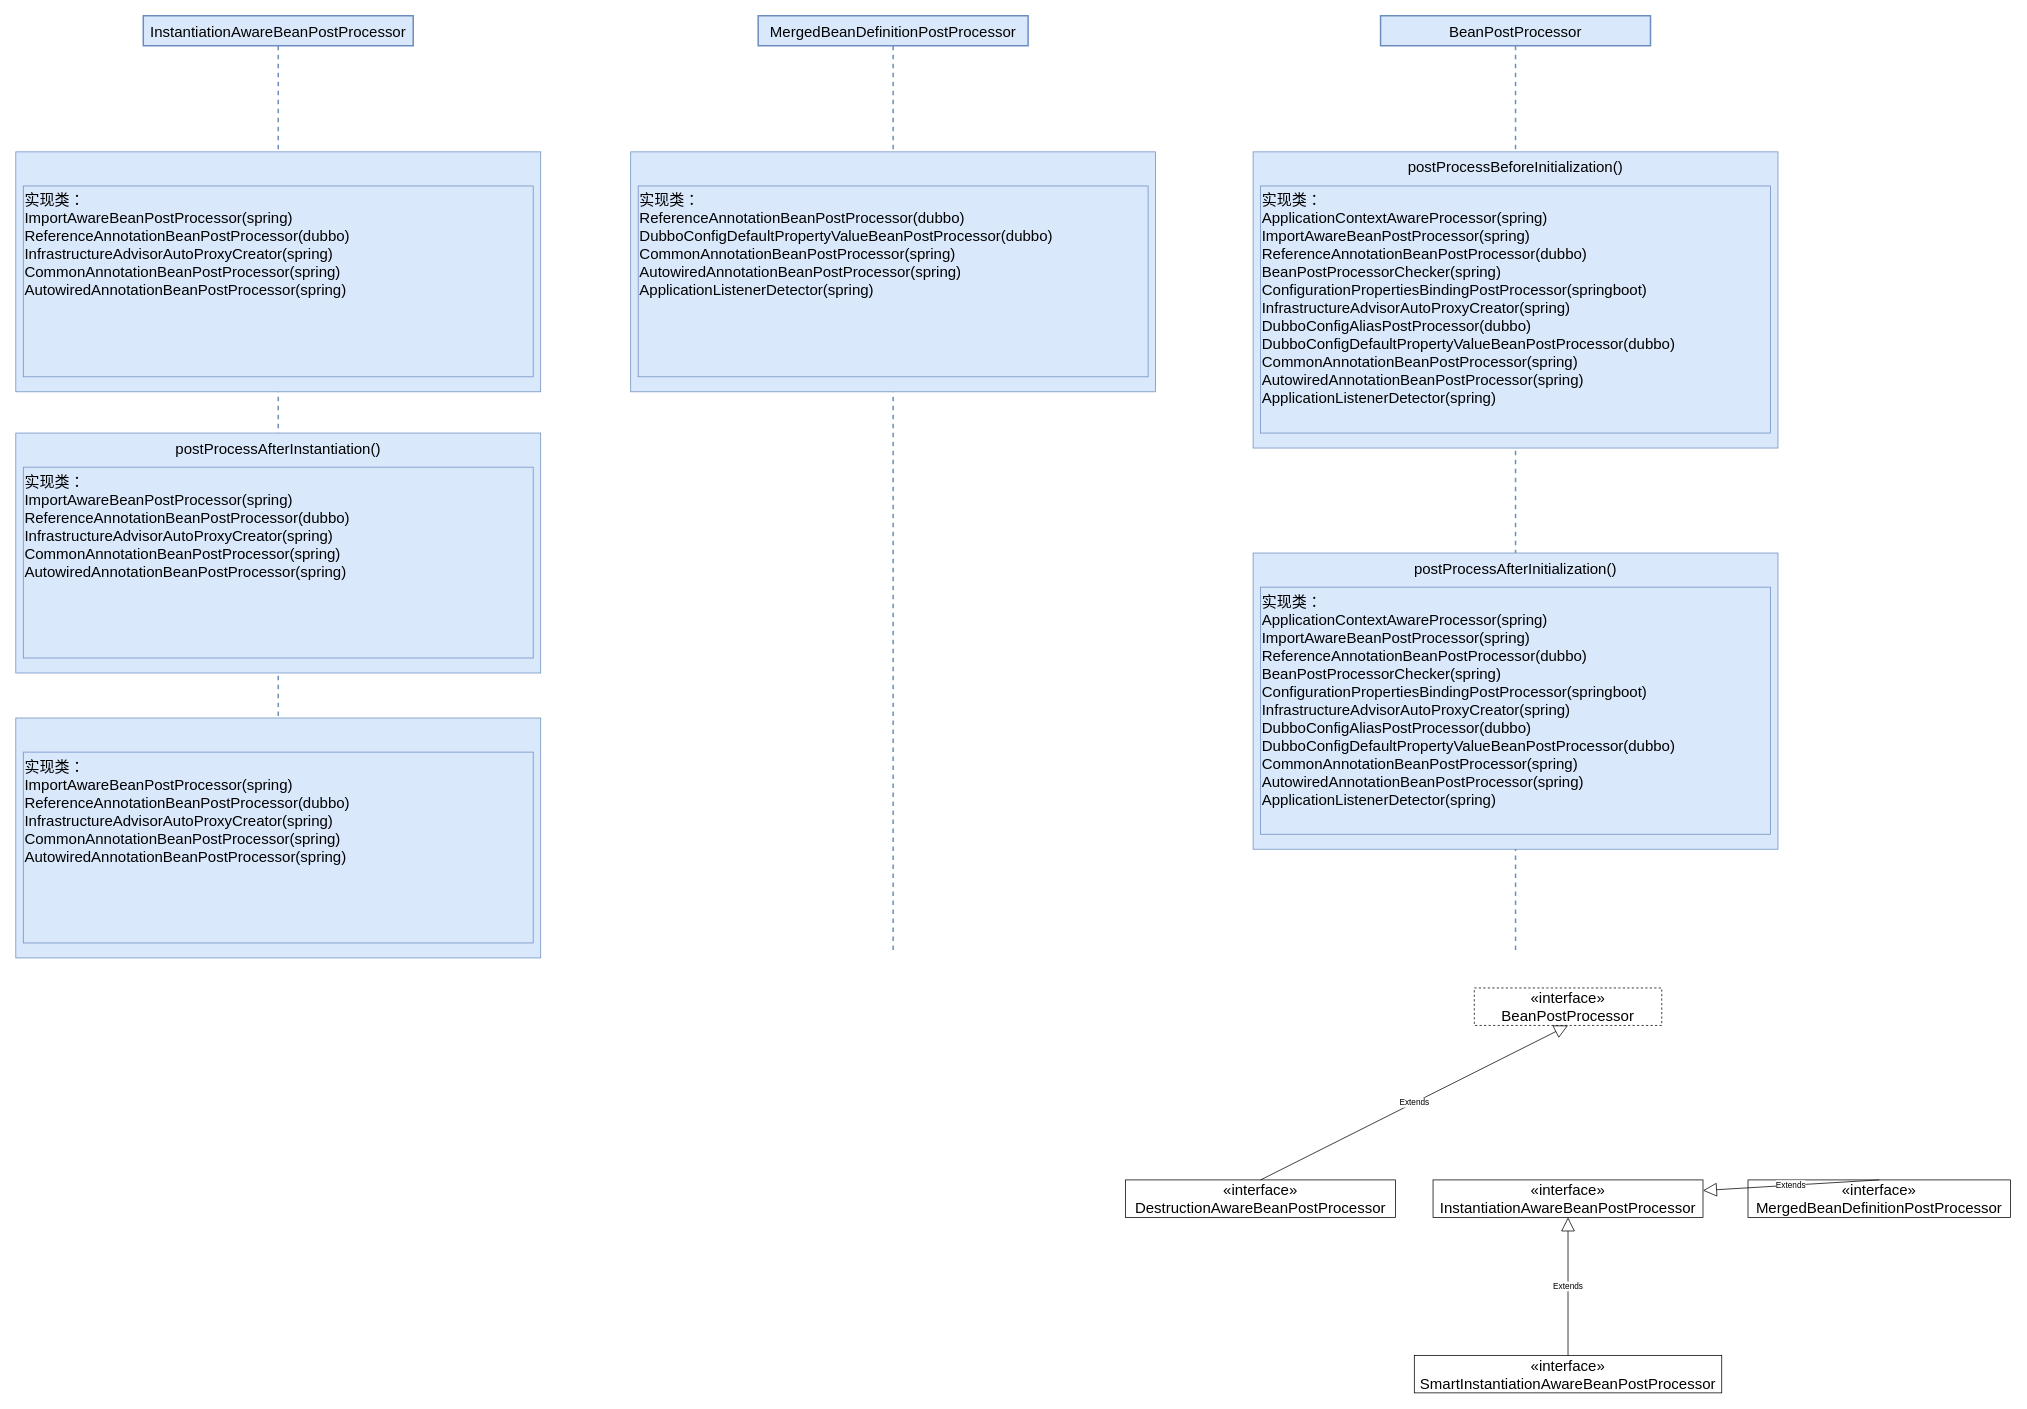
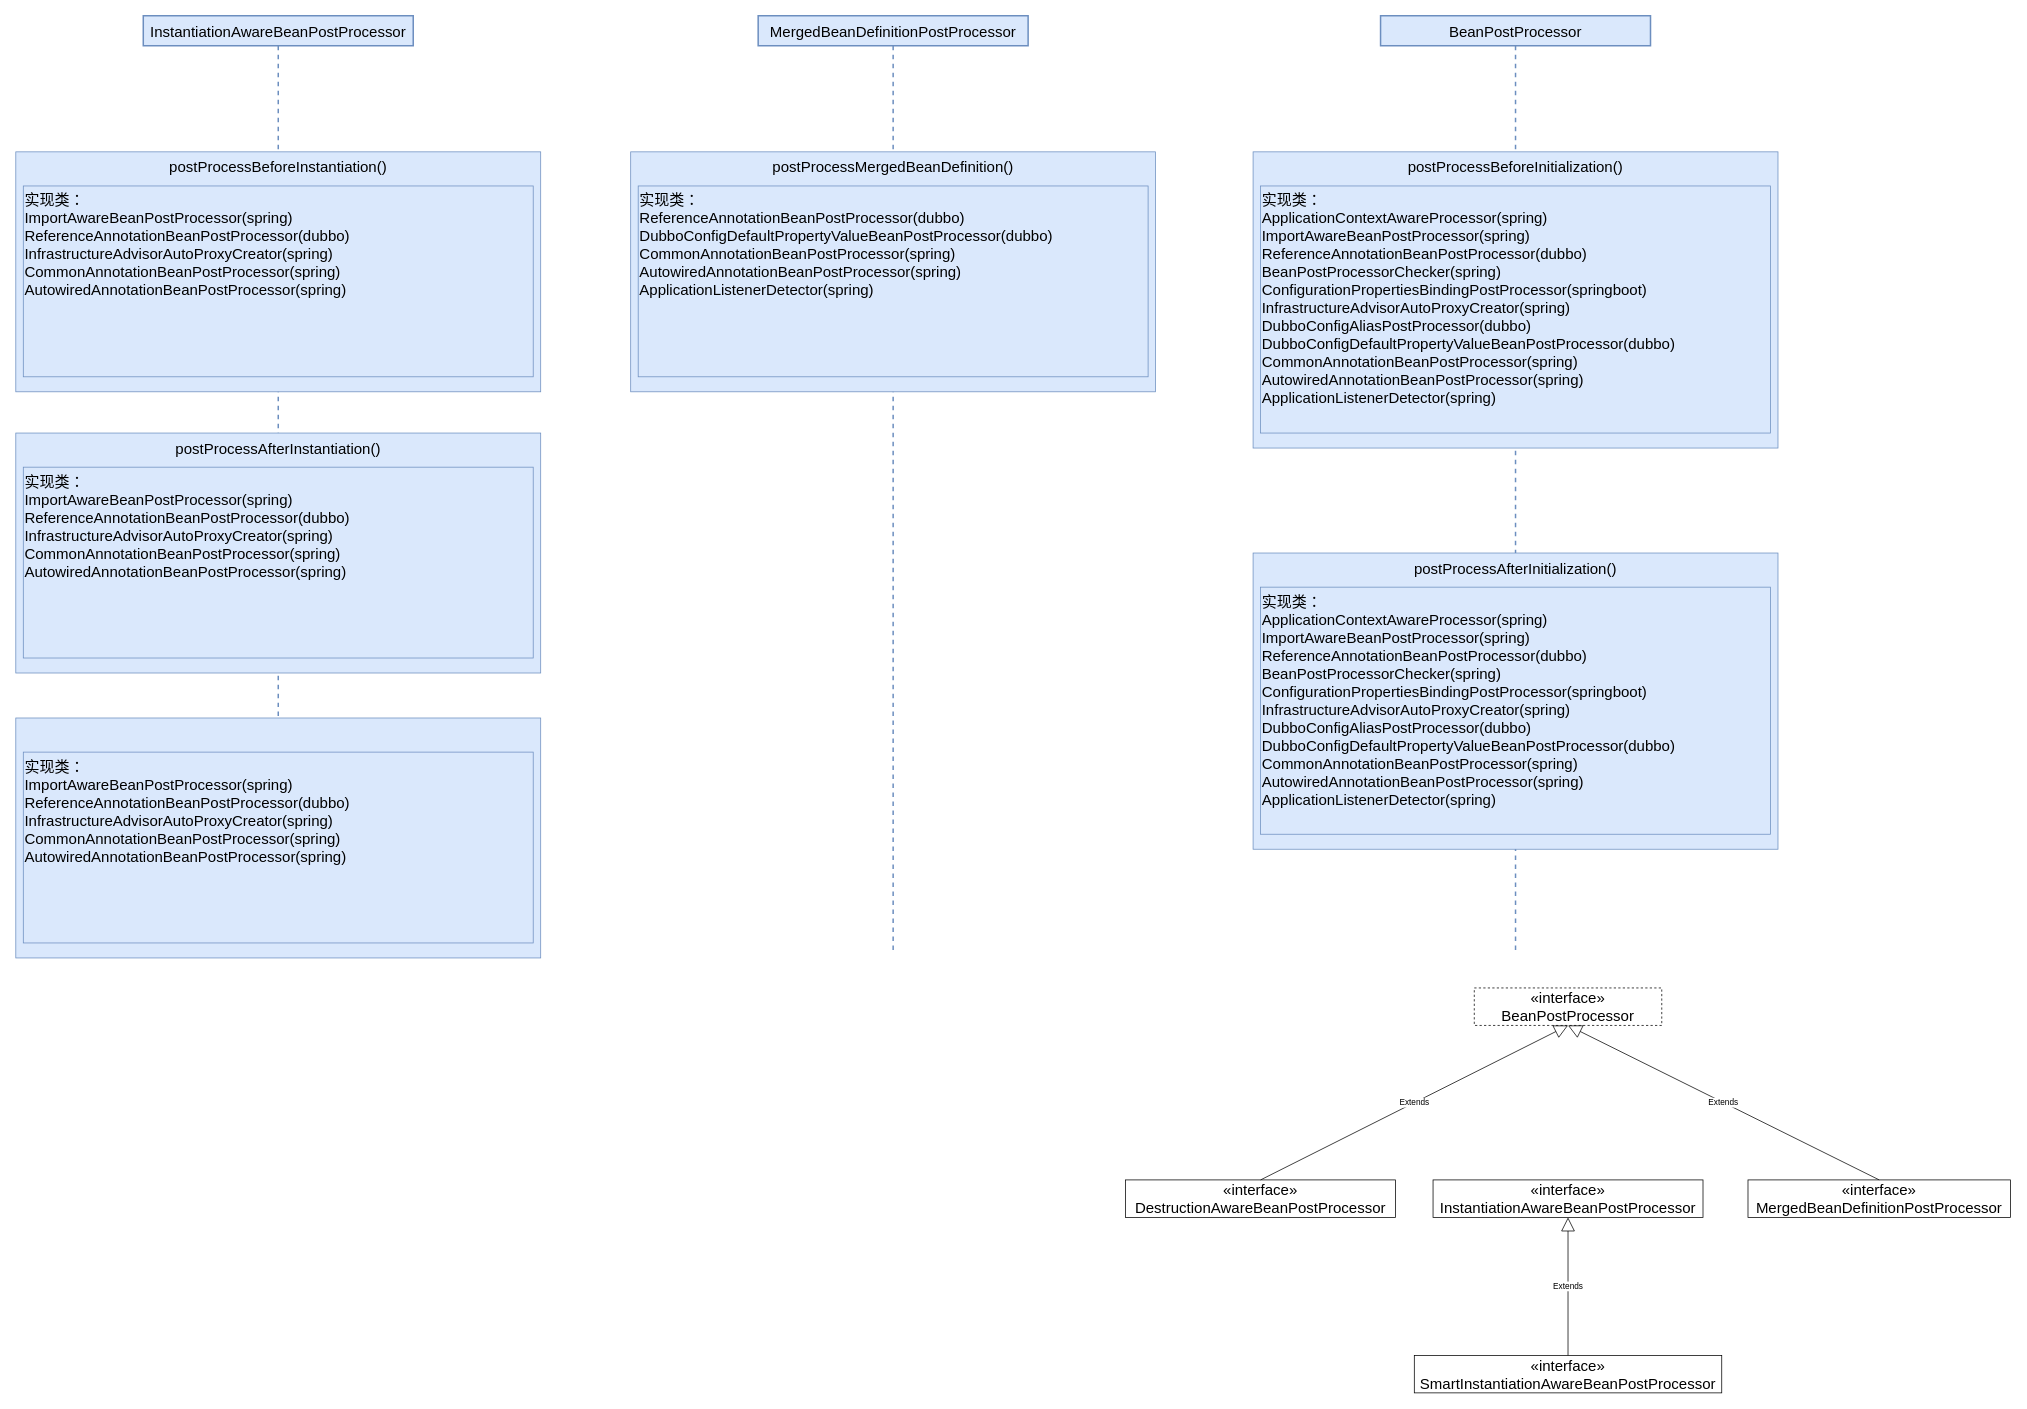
none -> (278, 167)
none -> (893, 167)
(1798, 1185) -> (1729, 1106)
